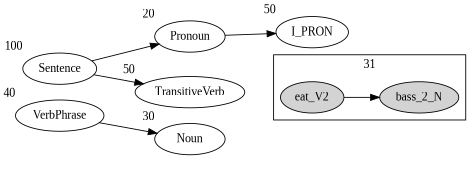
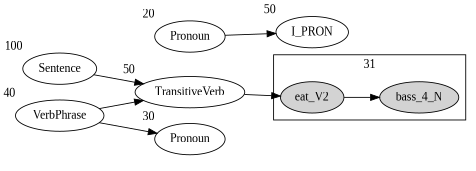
(121, 54) -> none
none -> (258, 95)
(419, 97) -> (419, 97)
none -> (117, 105)
(190, 139) -> (190, 139)
